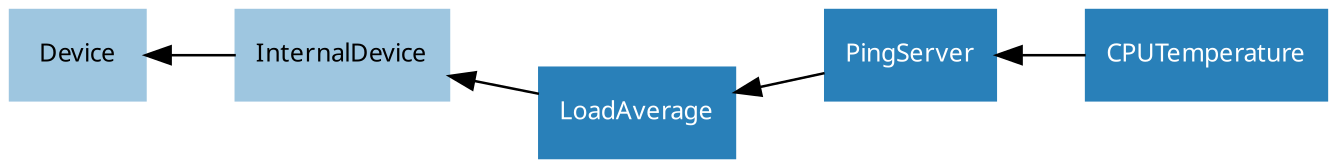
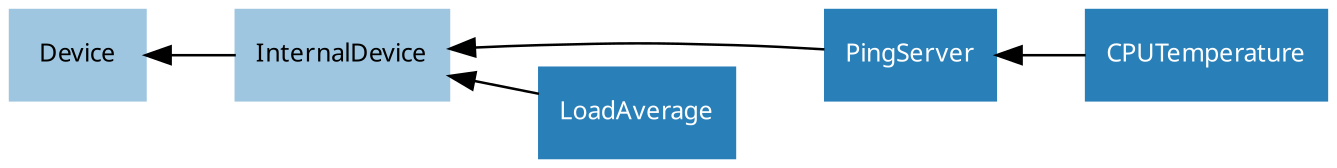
(792, 80) -> (650, 43)
